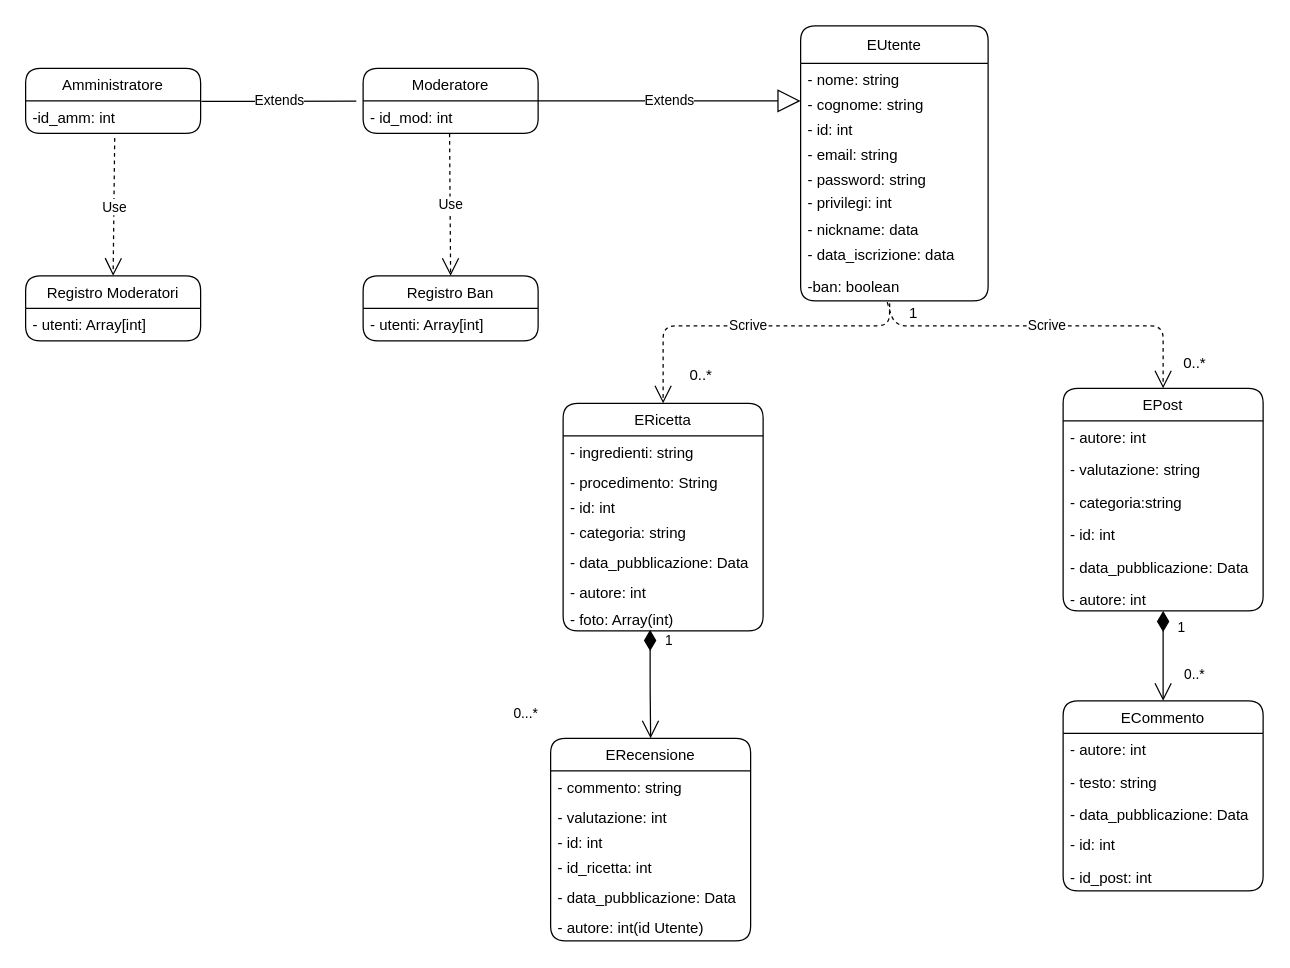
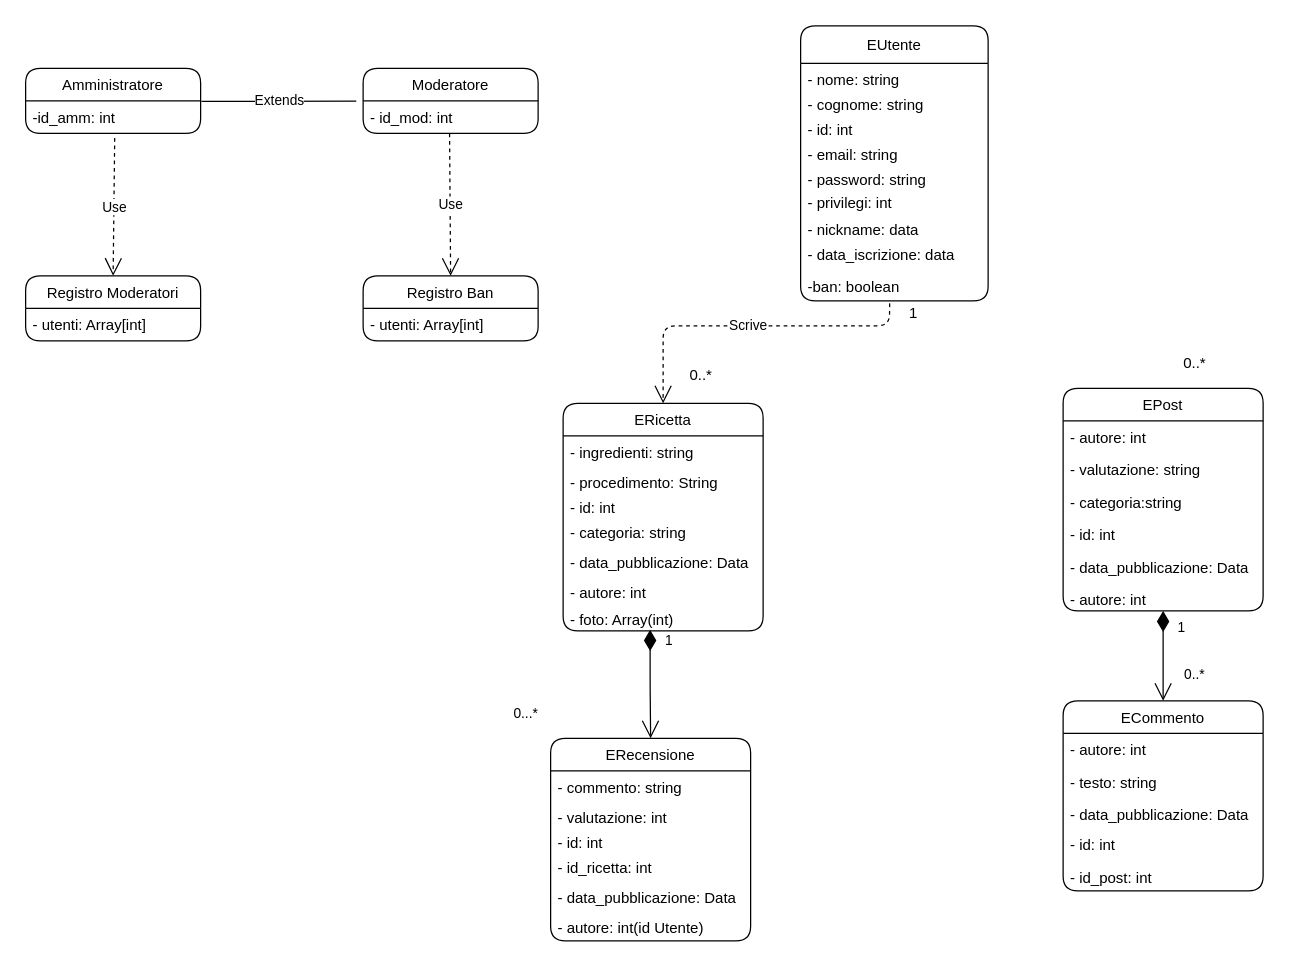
(658, 101) -> none
(1050, 326) -> none
